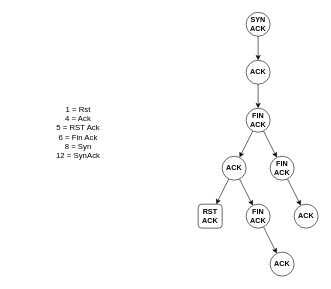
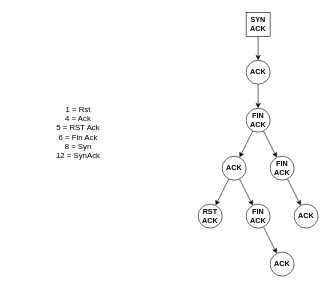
(258, 24) -> (258, 24)
(210, 216) -> (210, 216)
